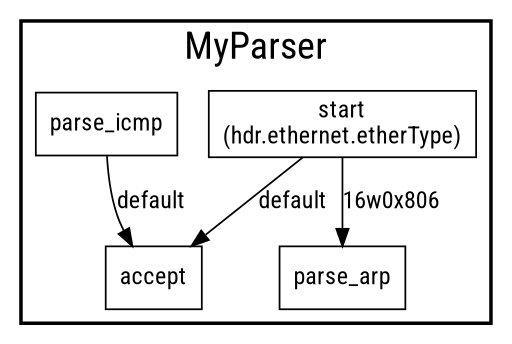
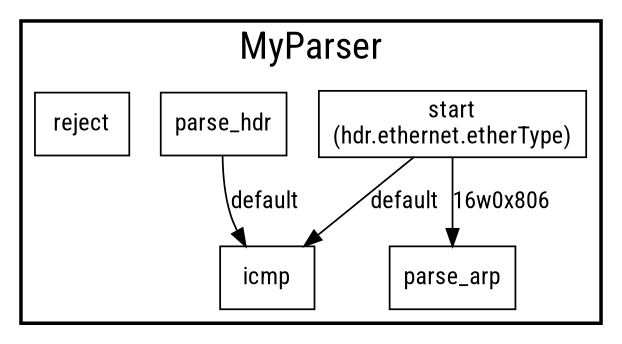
none -> (82, 124)
(107, 124) -> (224, 124)
(154, 278) -> (267, 278)
